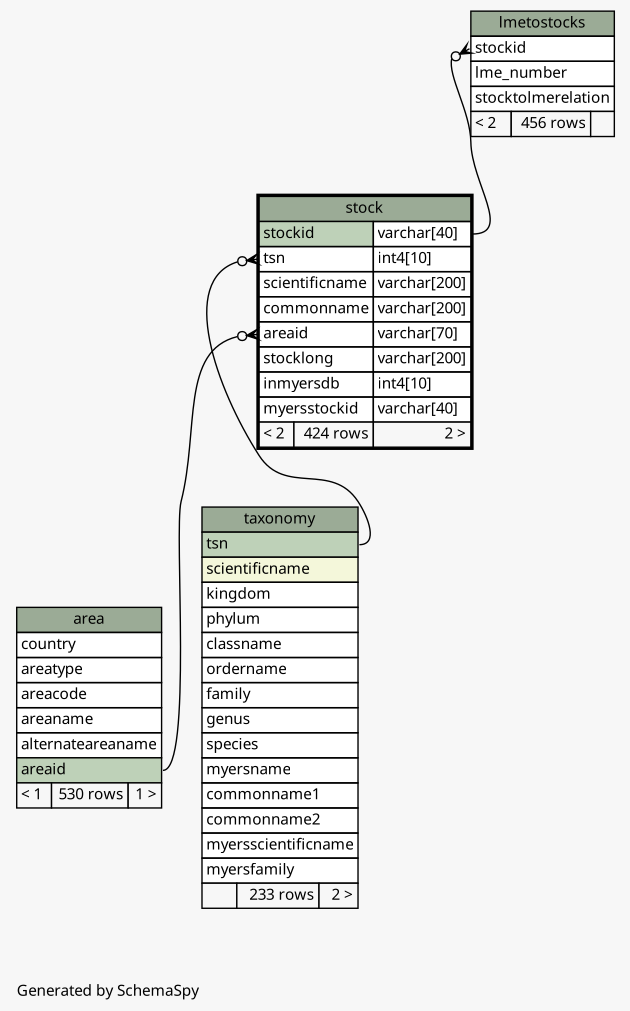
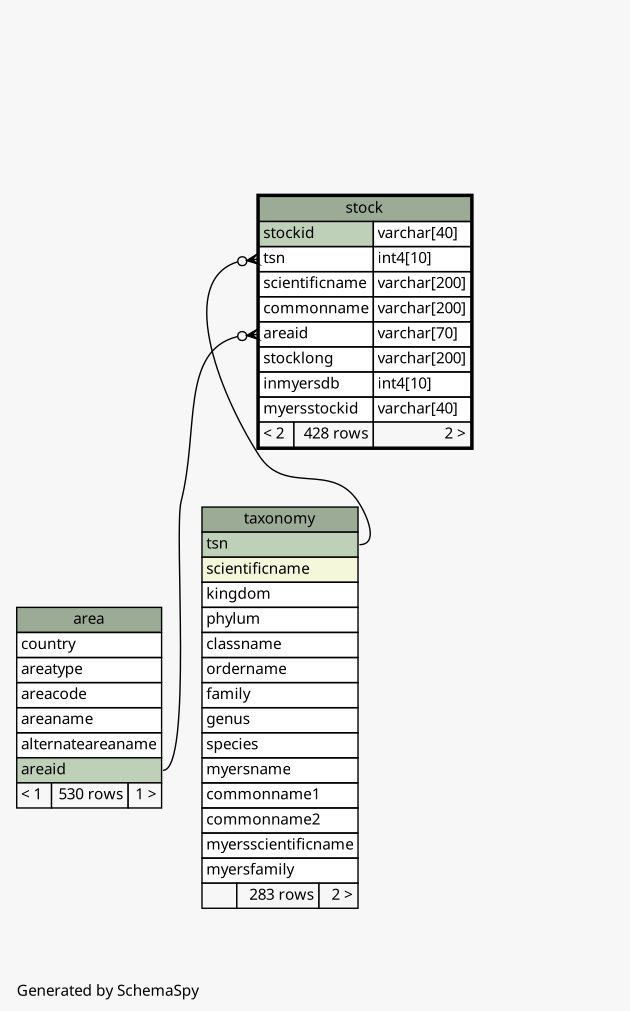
(542, 74) -> none
(336, 434) -> (336, 434)
(282, 895) -> (282, 895)
